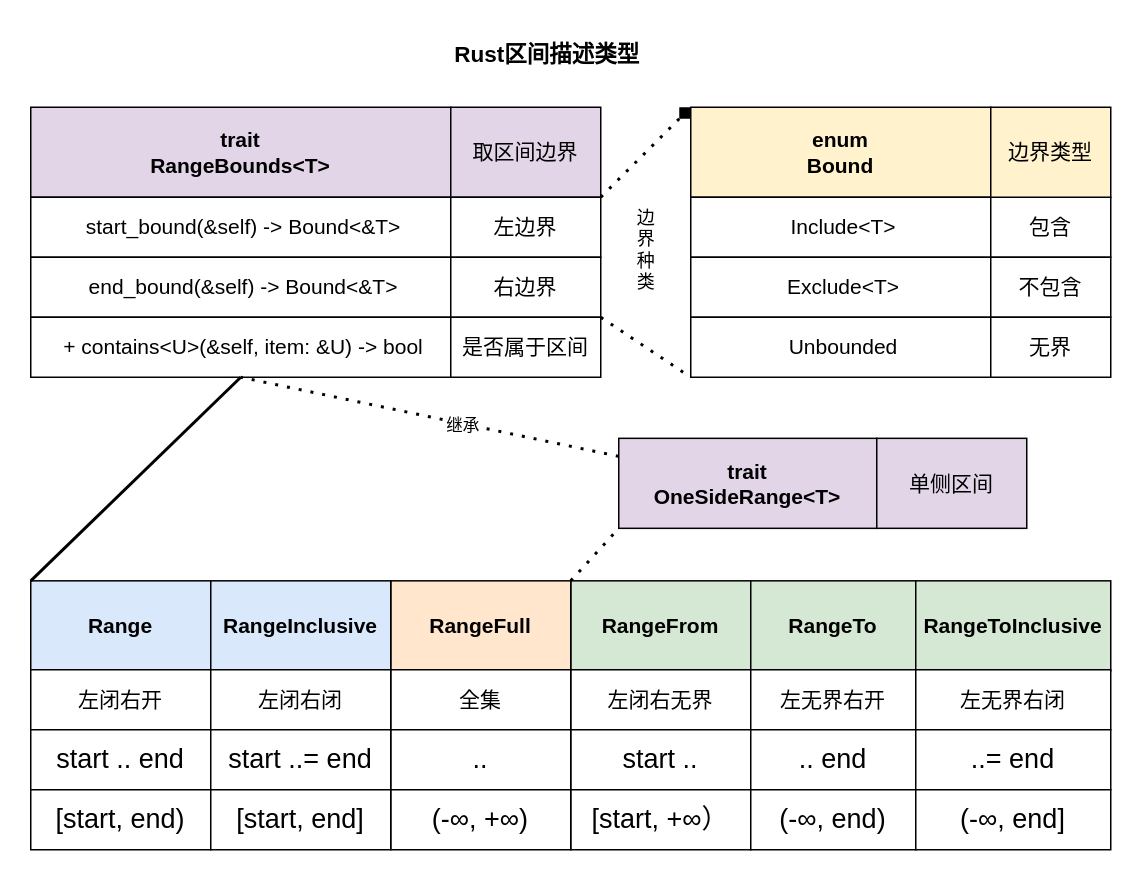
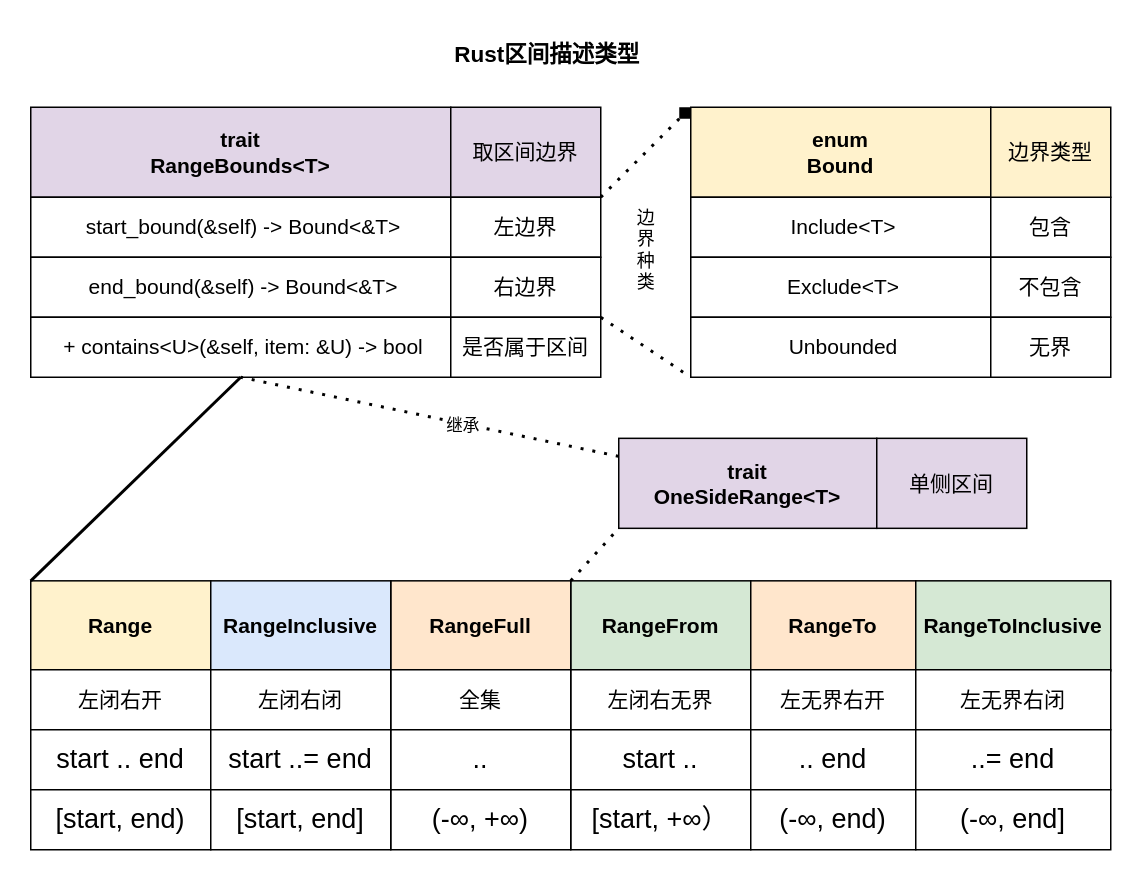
(121, 626) -> (121, 626)
(833, 626) -> (833, 626)
